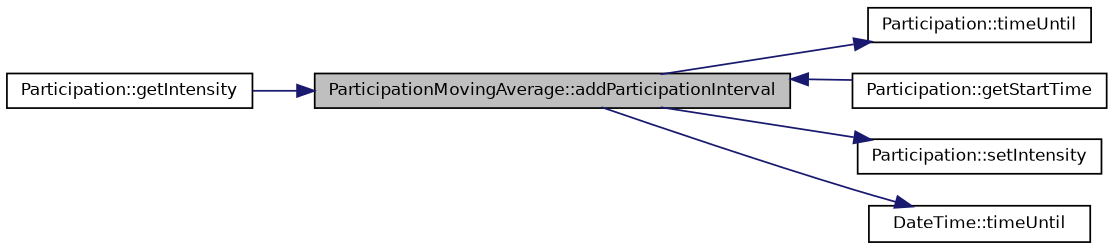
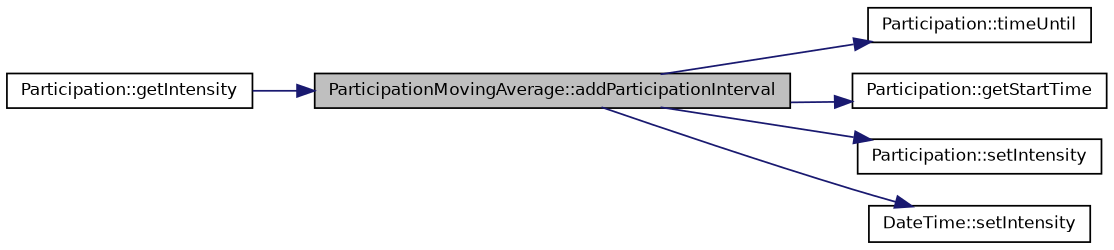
(830, 80) -> (813, 102)
(980, 224) -> (980, 224)
